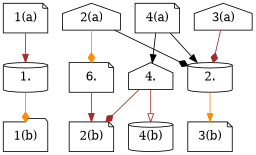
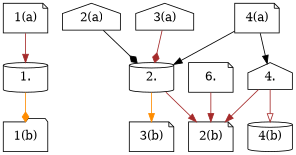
(91, 41) -> none
(126, 102) -> (245, 103)
none -> (178, 104)
